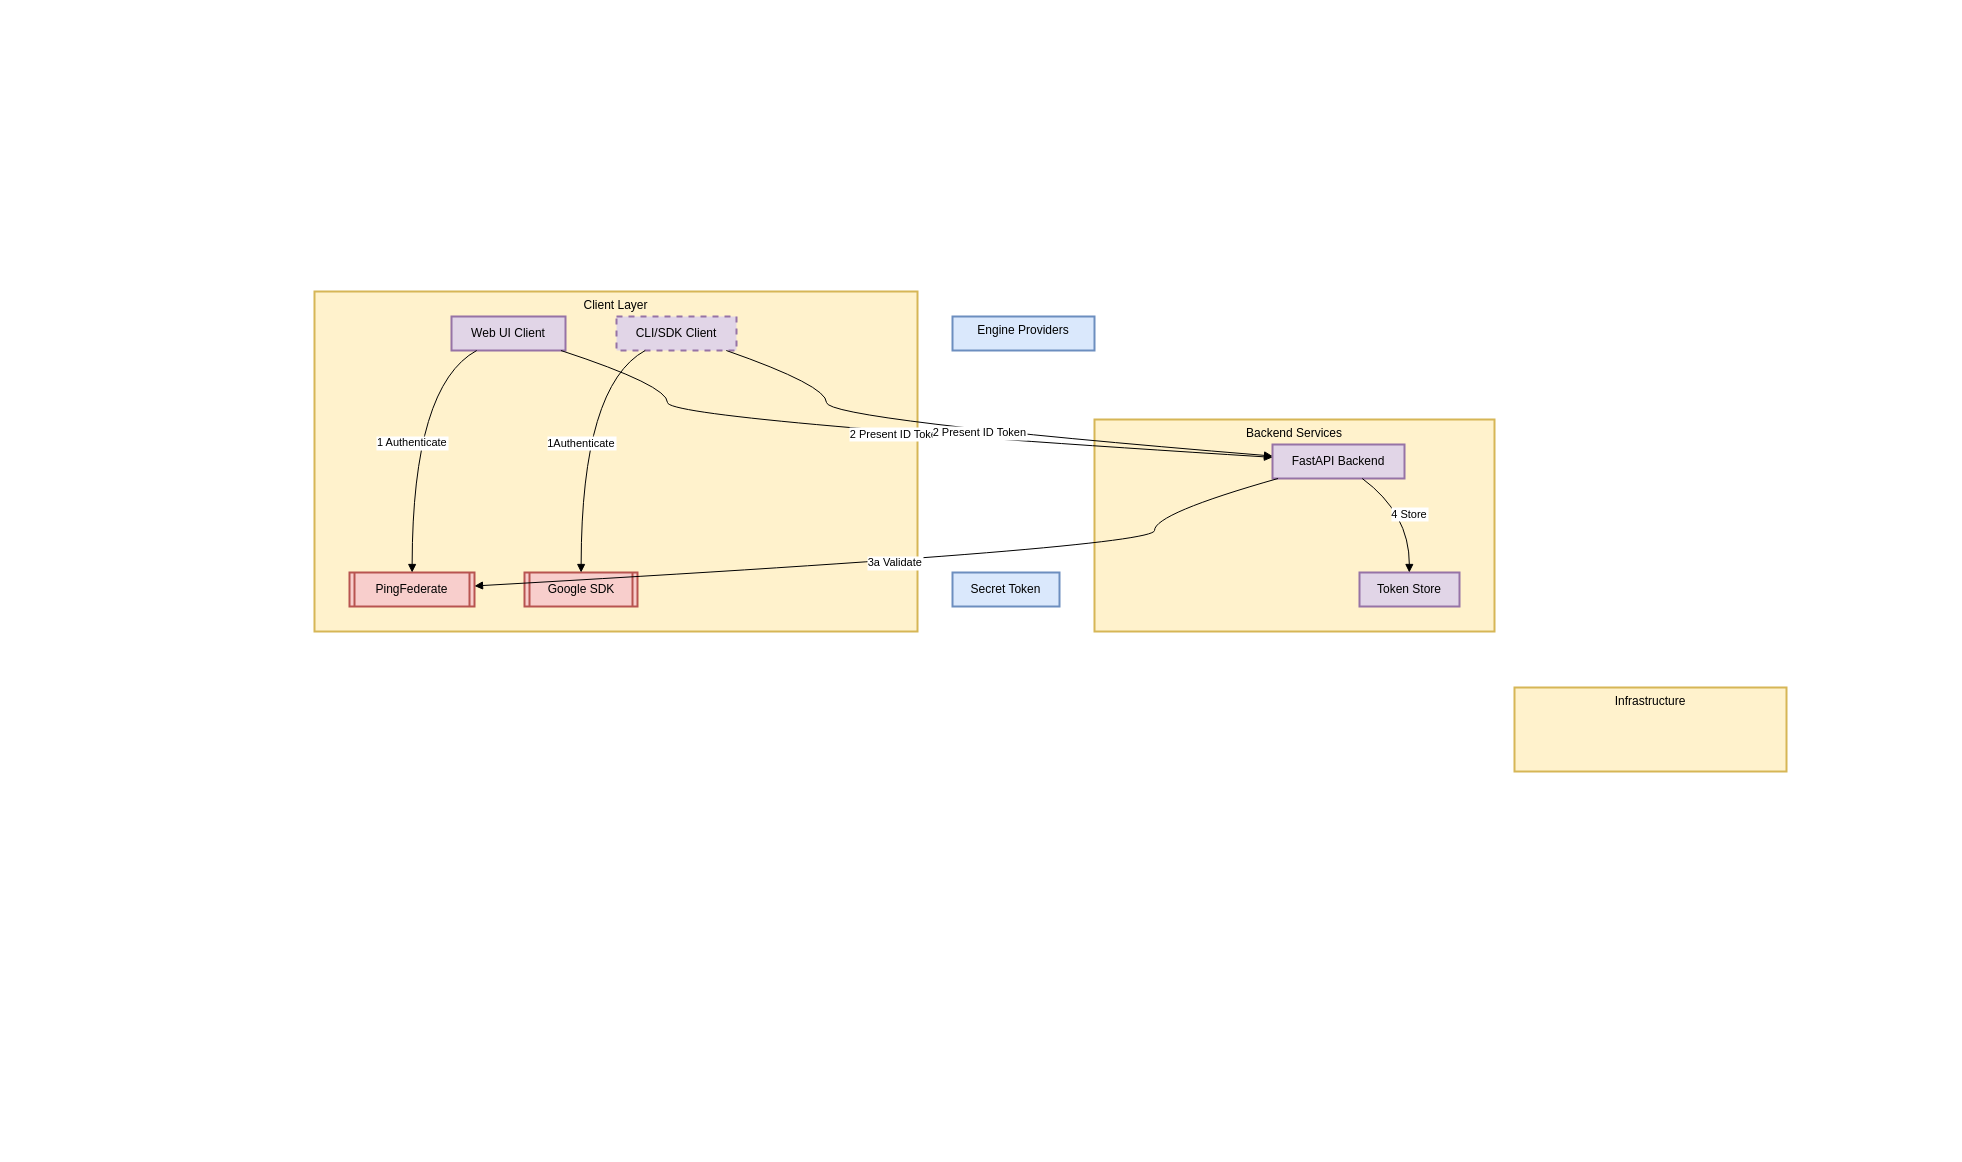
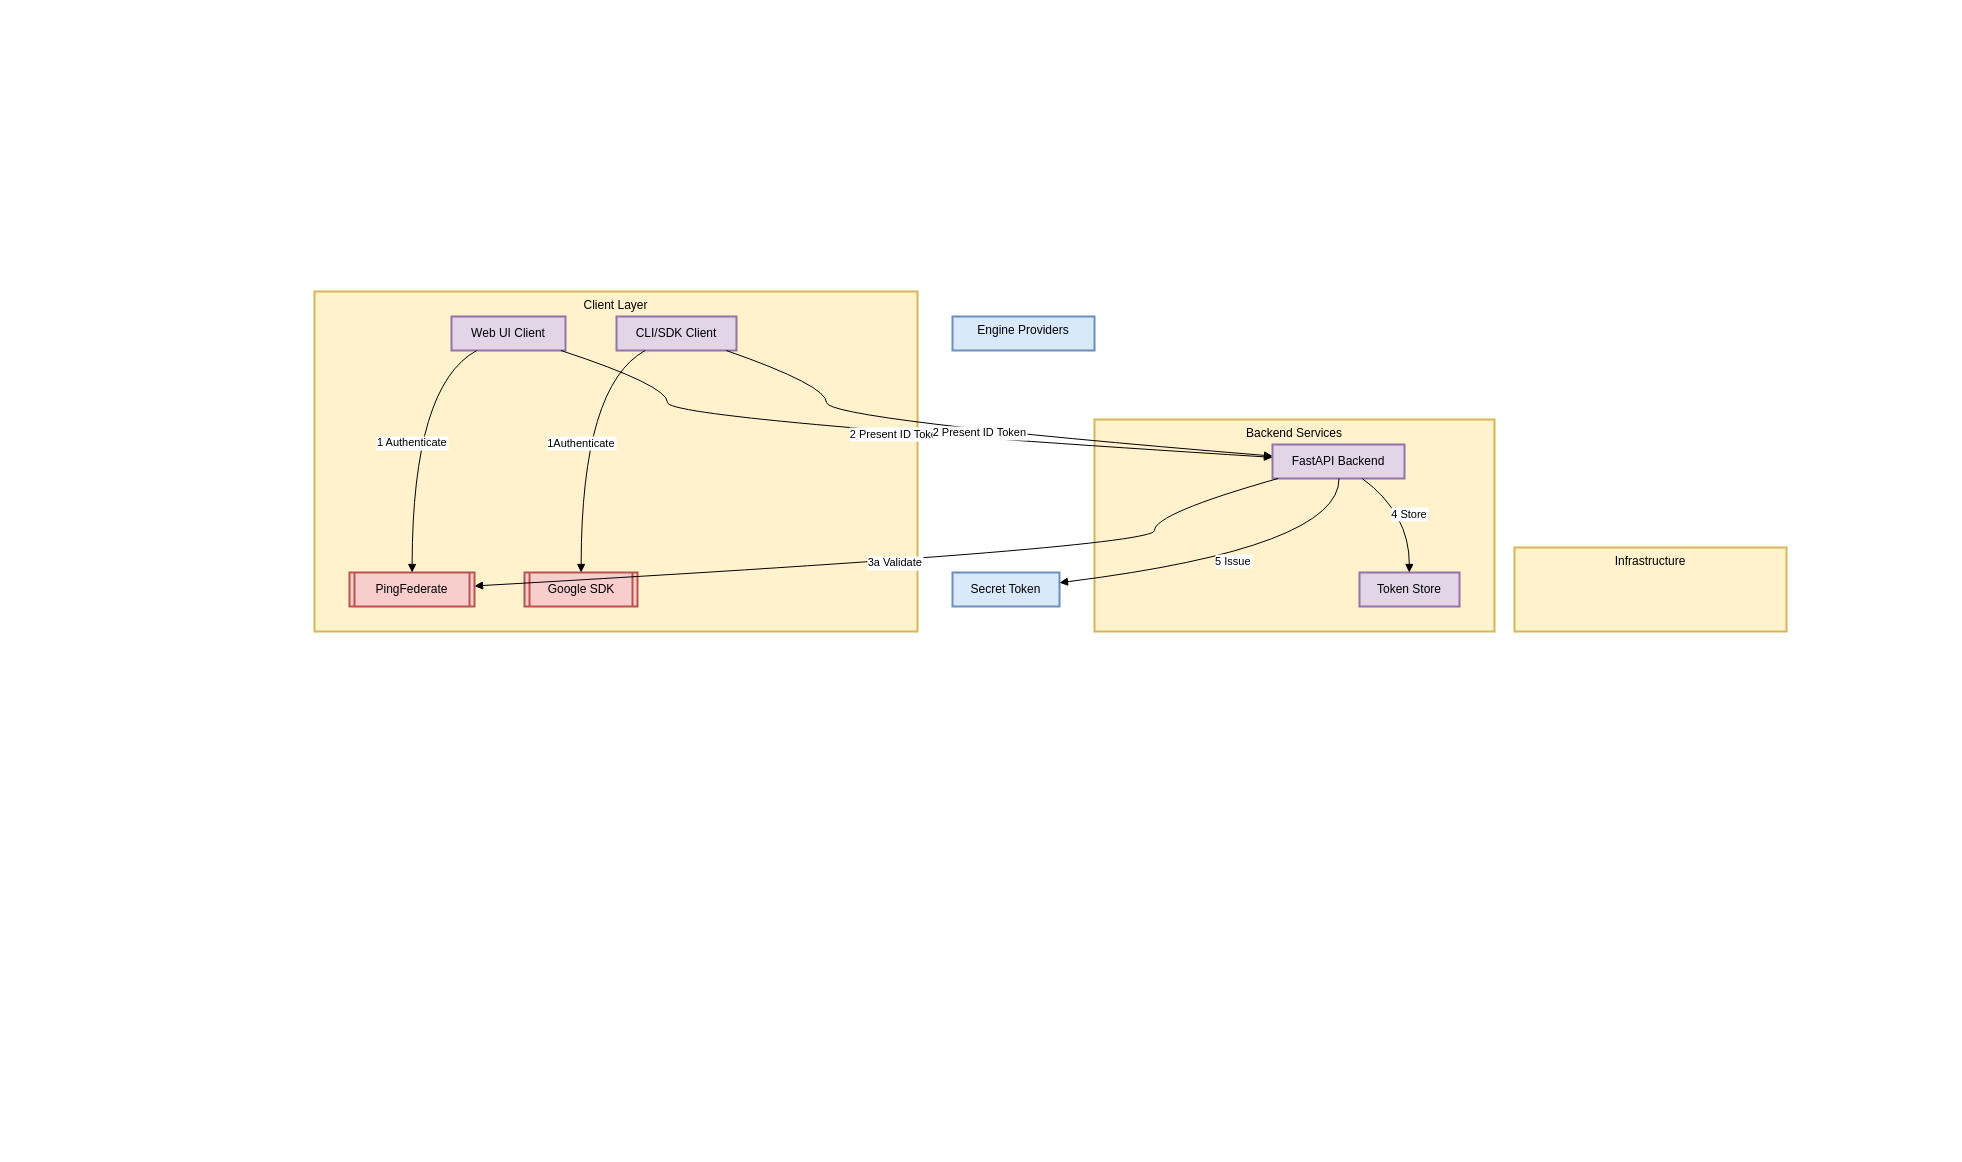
(677, 334) -> (677, 334)
none -> (1217, 555)
(1651, 730) -> (1651, 590)
